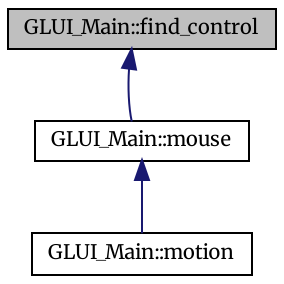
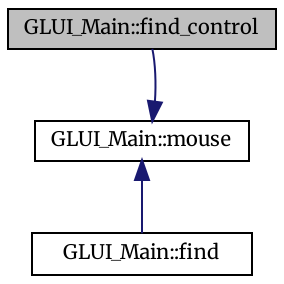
(129, 95) -> (155, 75)
(142, 254) -> (142, 254)
